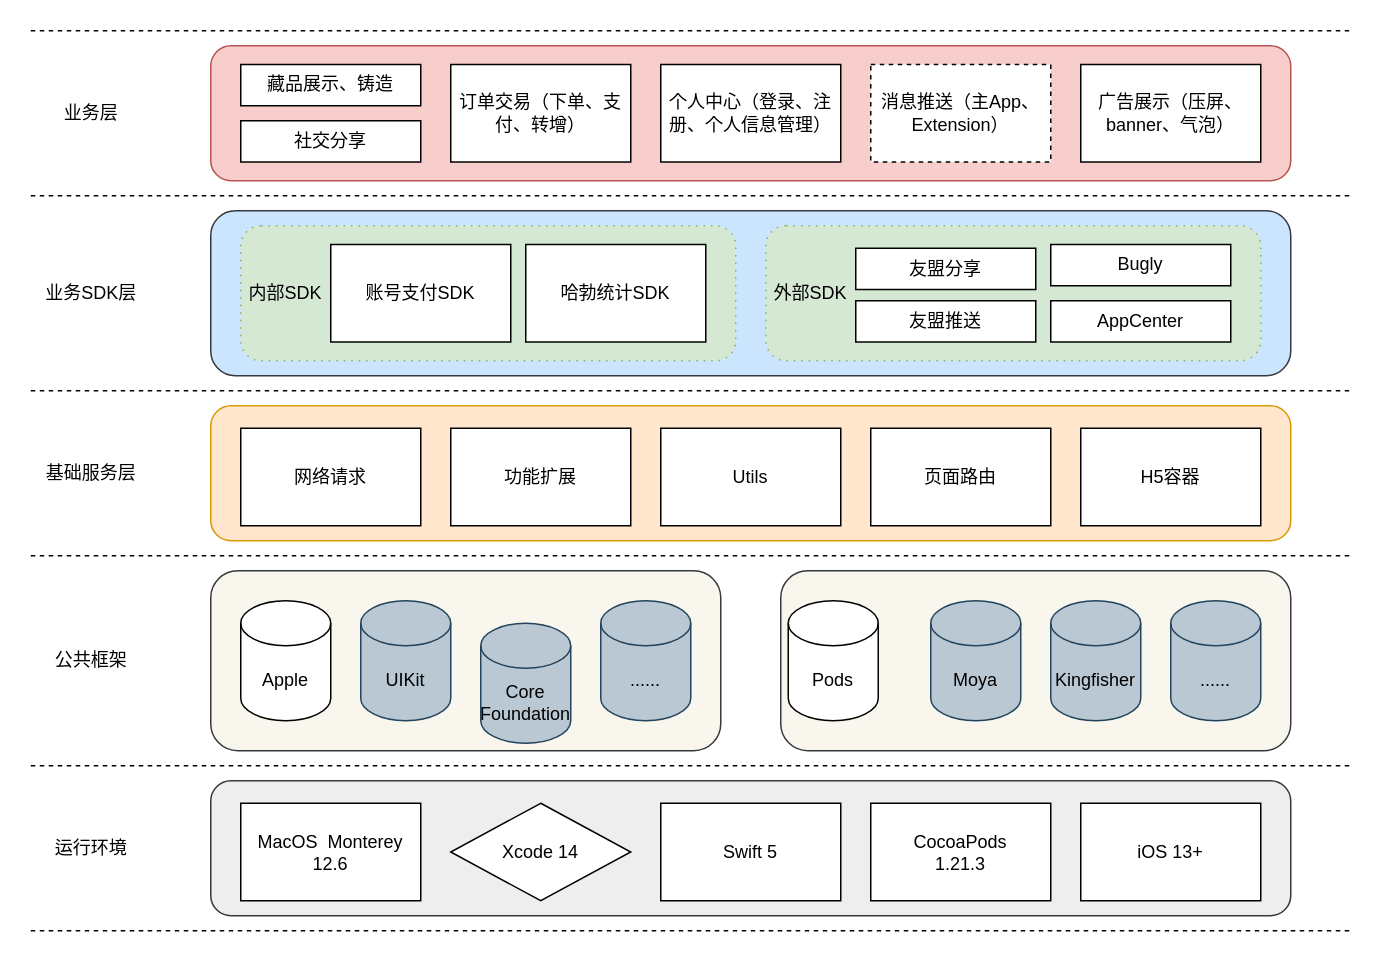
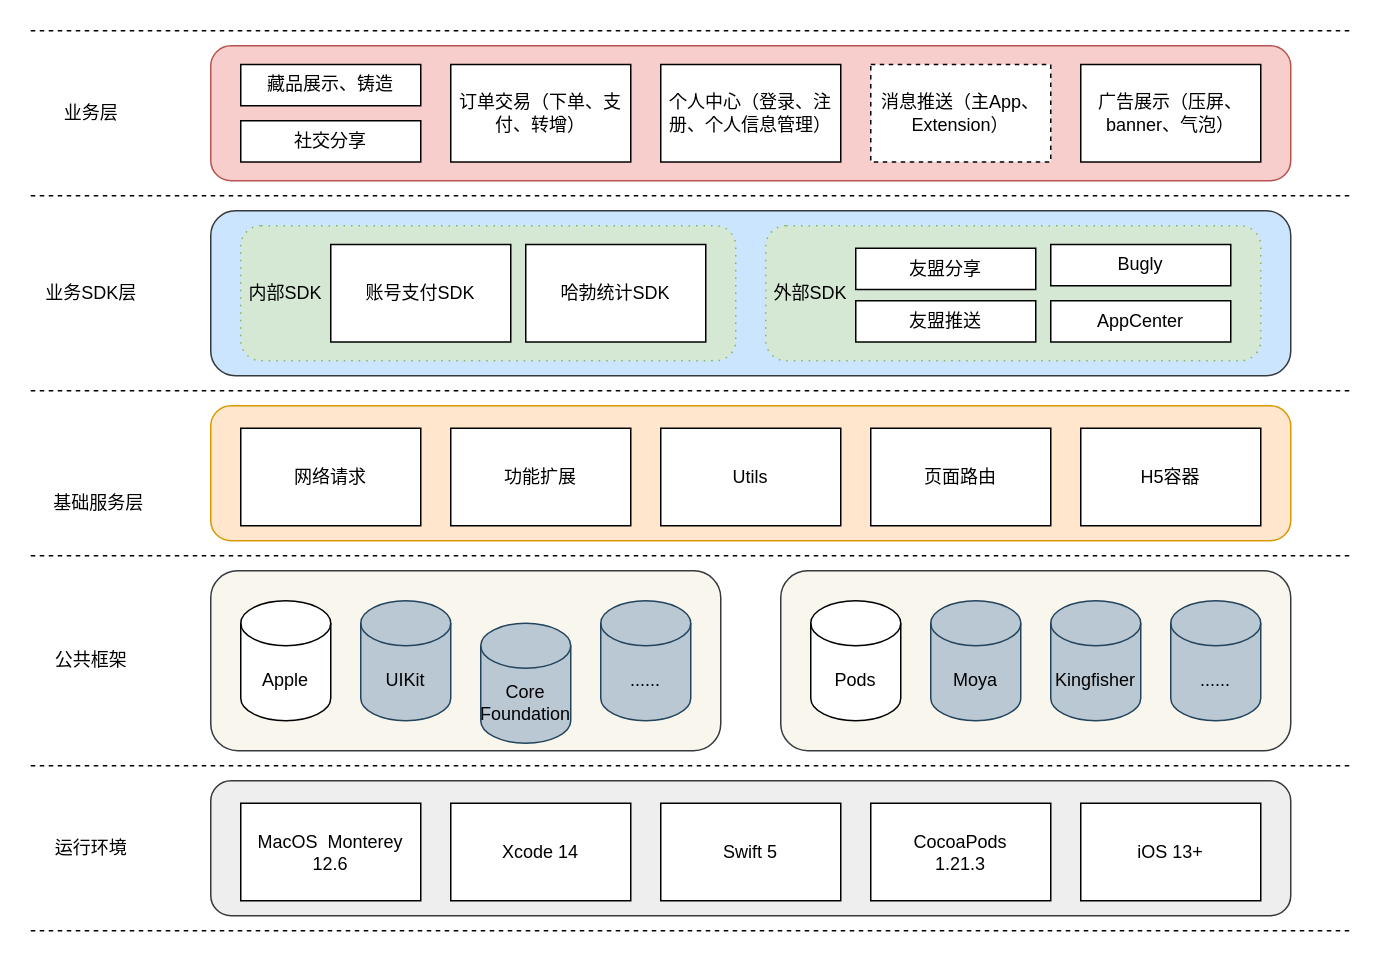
(91, 473) -> (98, 503)
(833, 661) -> (856, 661)
(541, 852) -> (541, 852)
